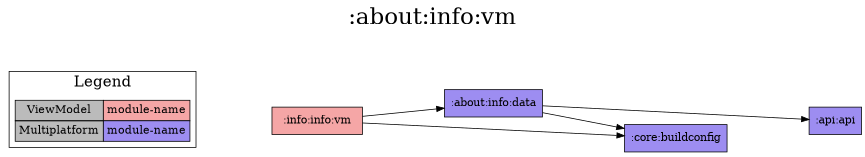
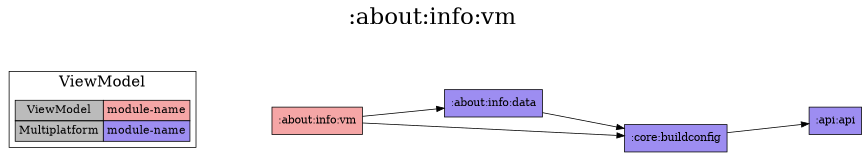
(103, 83) -> (103, 83)
(672, 112) -> (764, 129)
(317, 121) -> (317, 121)
